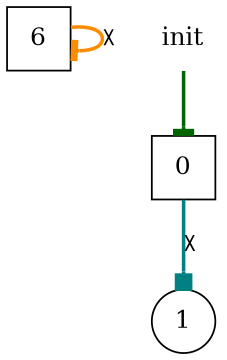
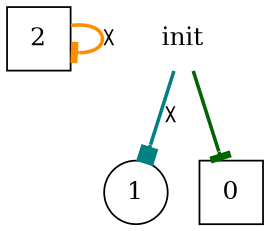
(39, 39) -> (39, 39)
(184, 236) -> (162, 108)
